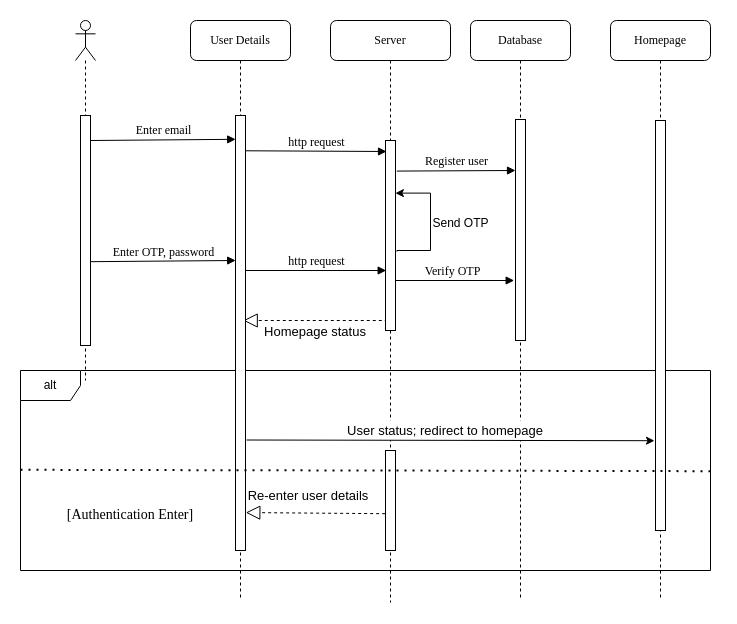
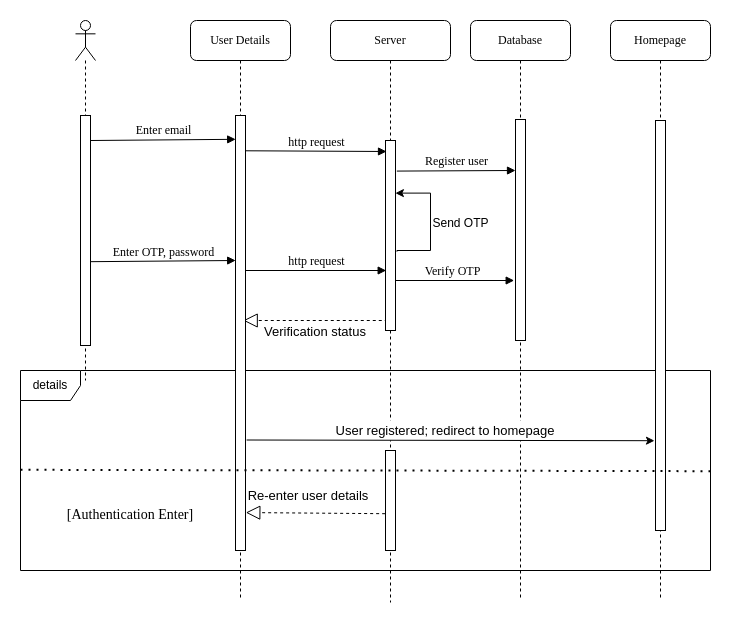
(316, 332) -> (316, 332)
(51, 386) -> (51, 386)
(446, 431) -> (446, 431)
